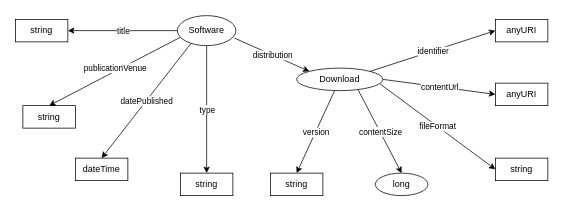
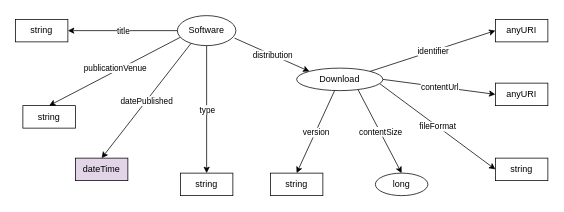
(102, 169) -> (102, 169)
